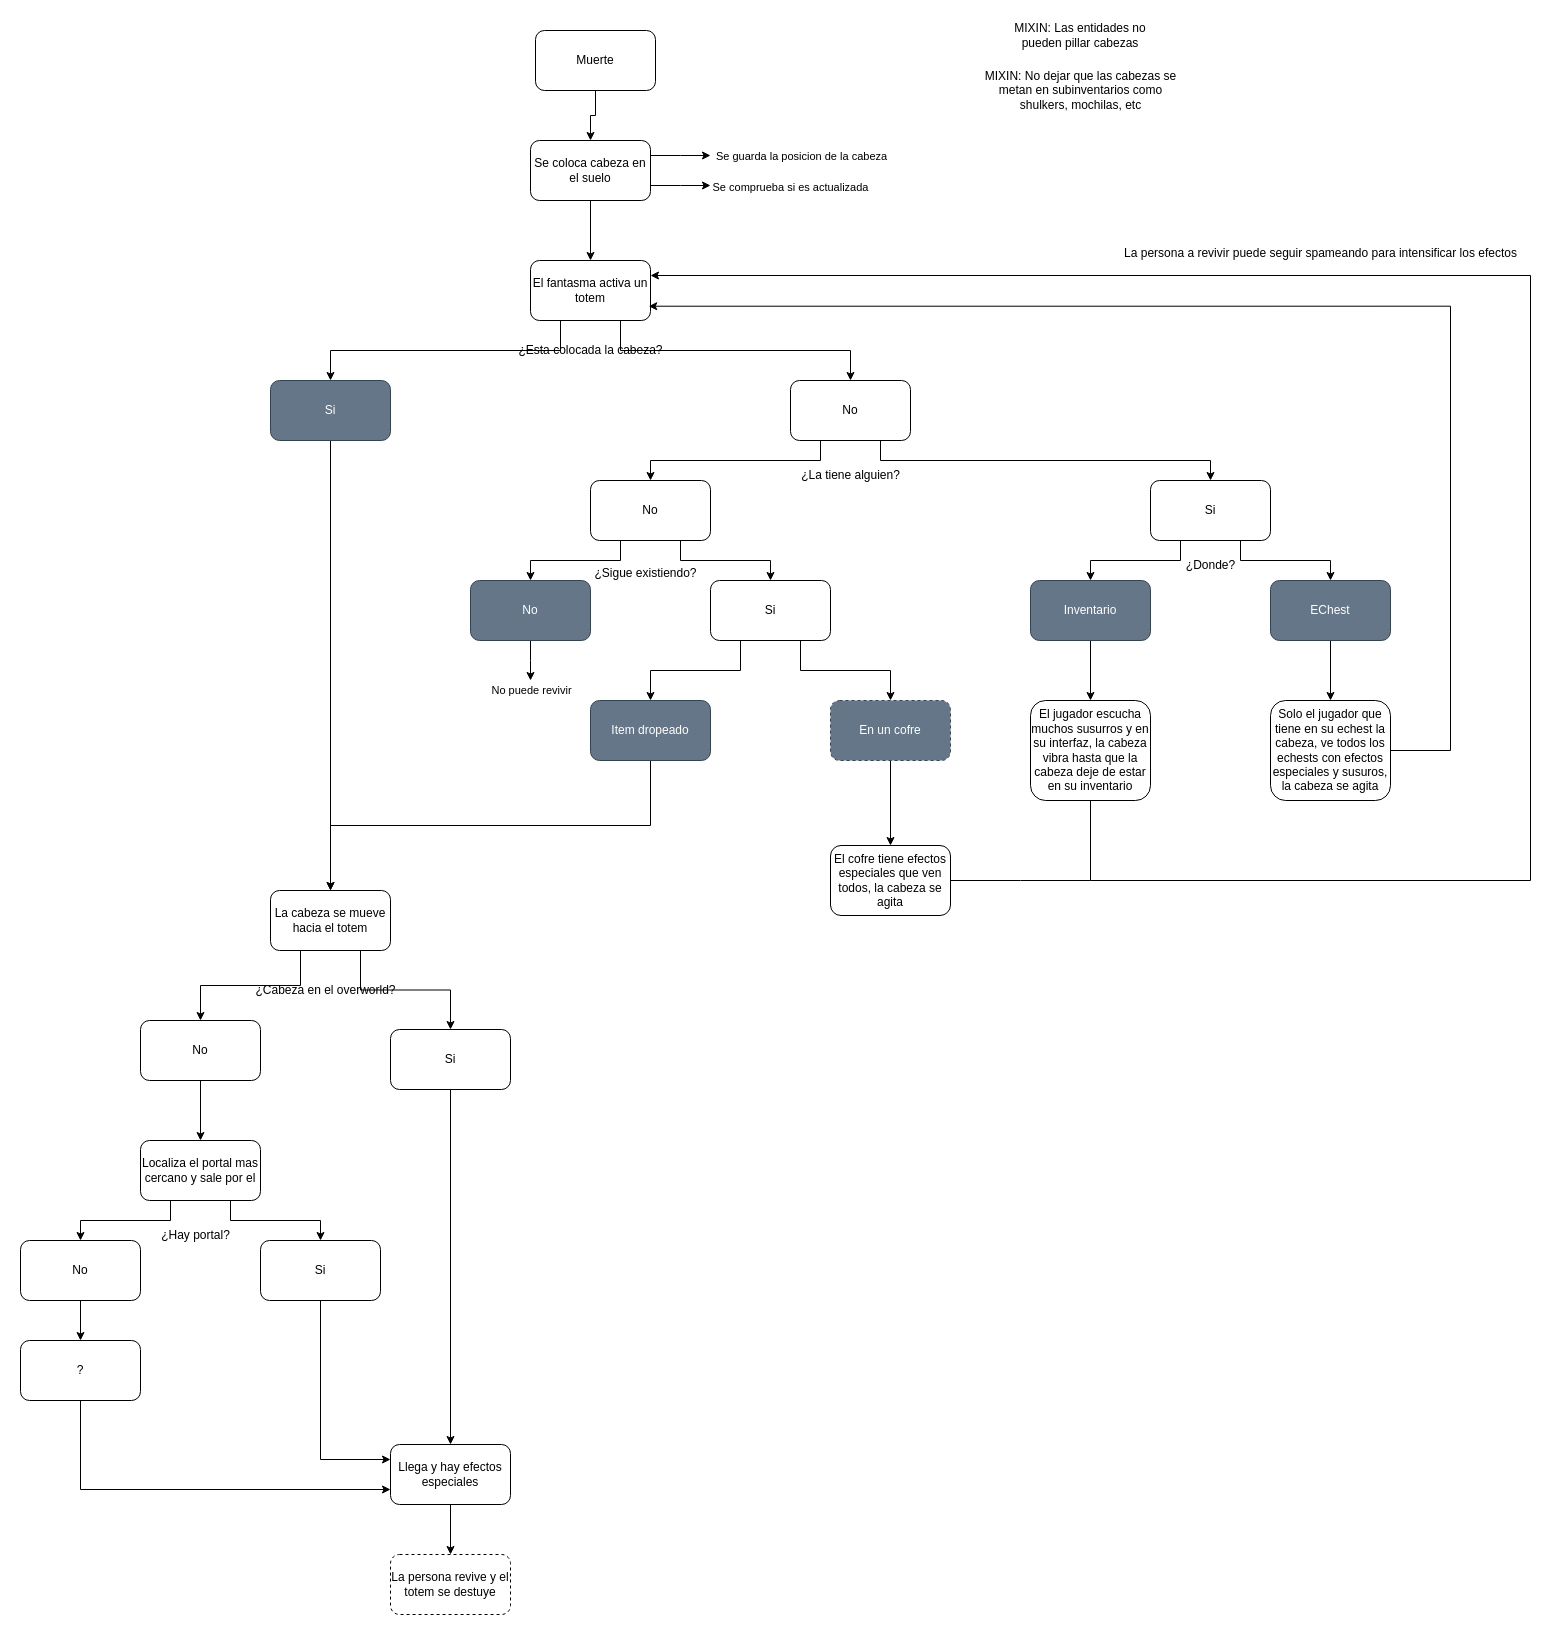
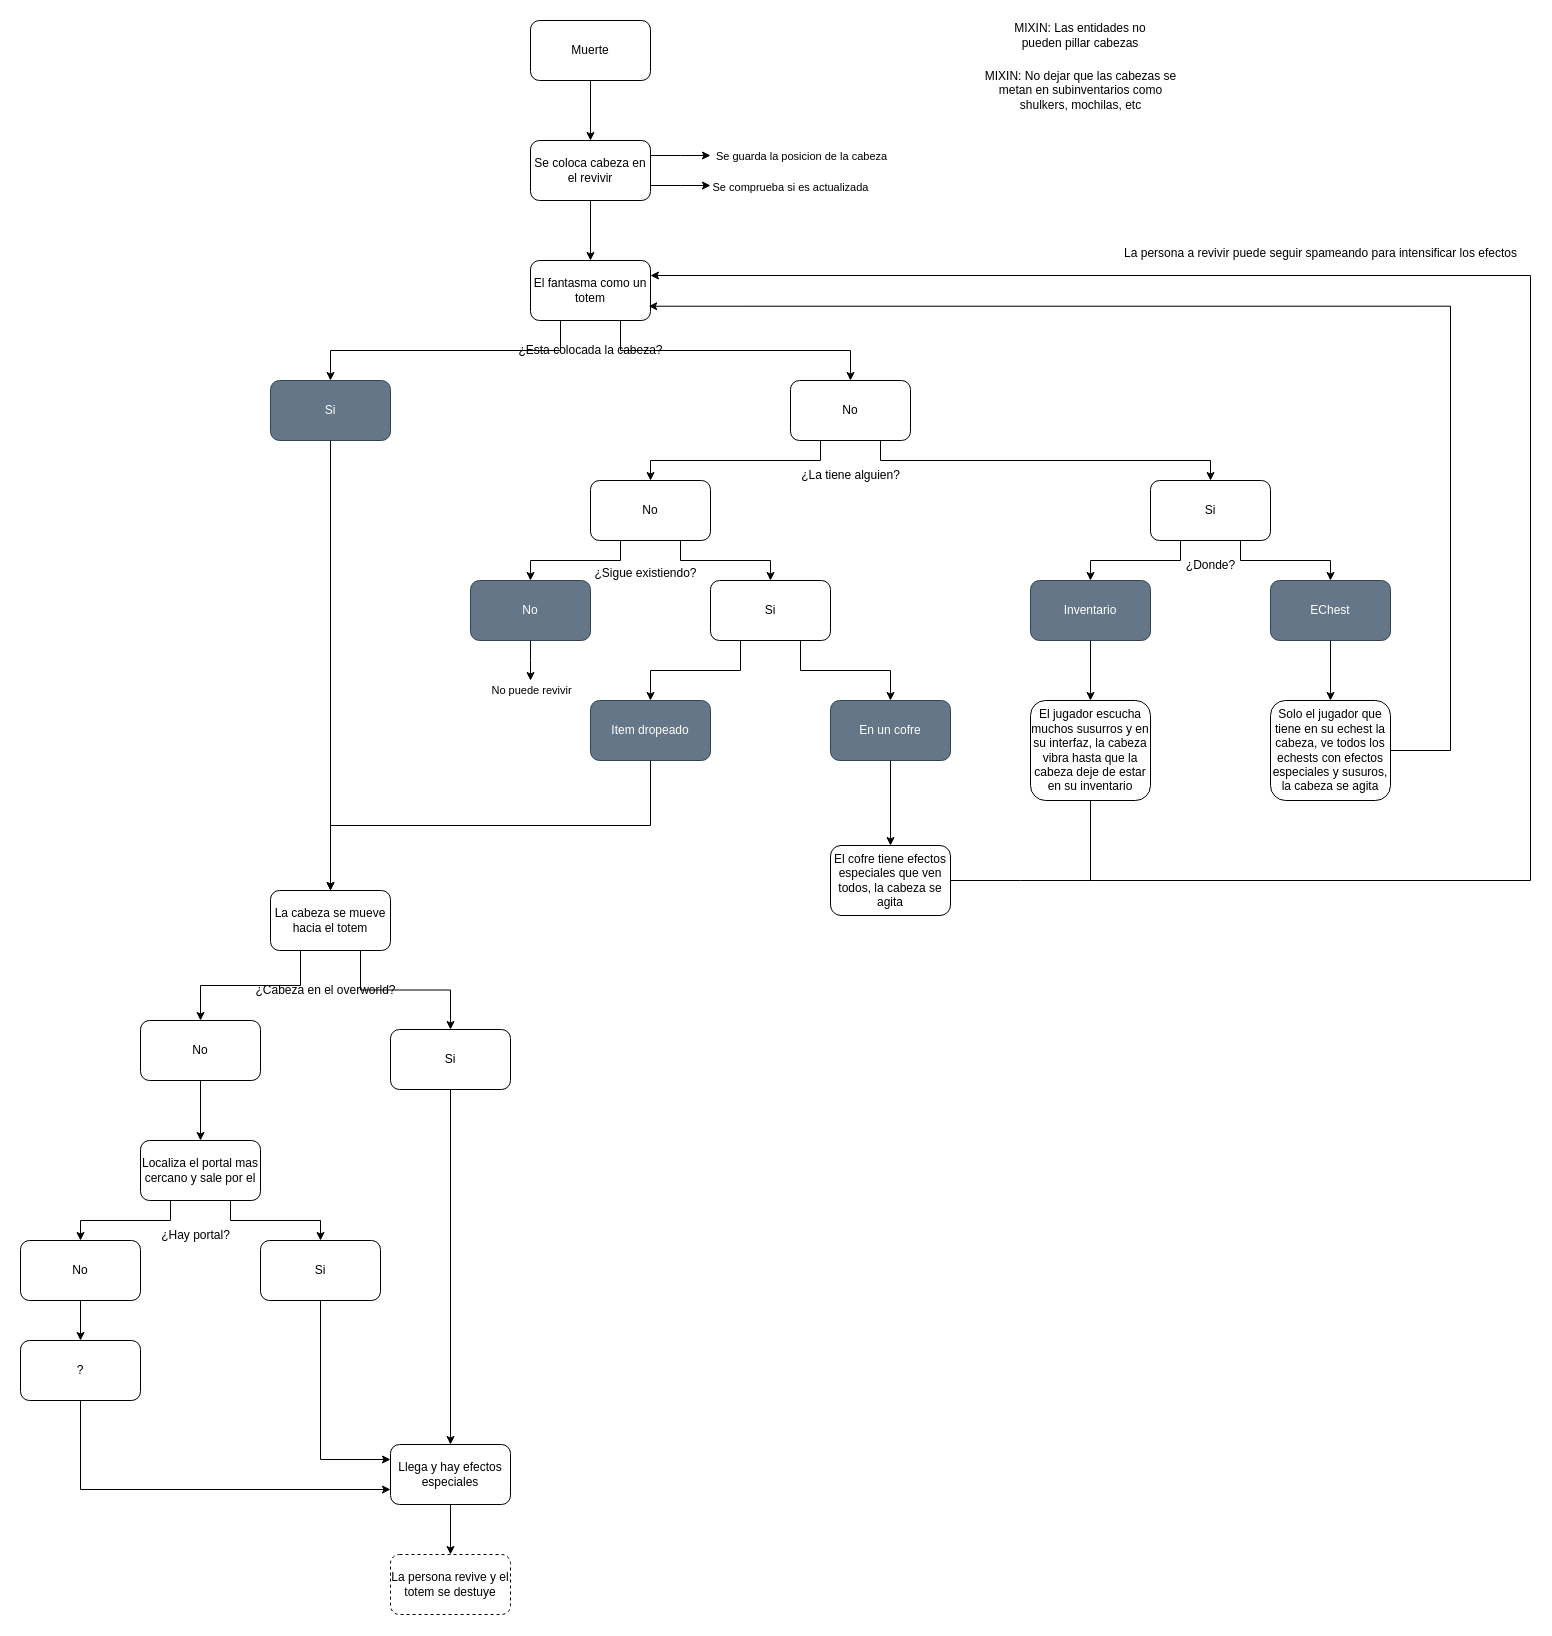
(596, 61) -> (591, 51)
(591, 171) -> (591, 171)
(591, 291) -> (591, 291)
(891, 731) -> (891, 731)
